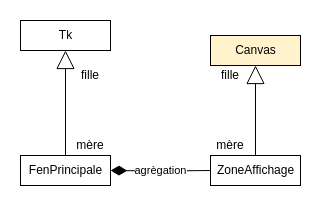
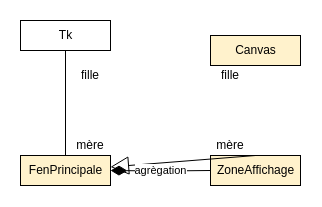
(66, 70) -> (66, 62)
(256, 120) -> (201, 160)
(66, 171) -> (66, 171)
(256, 171) -> (256, 171)
